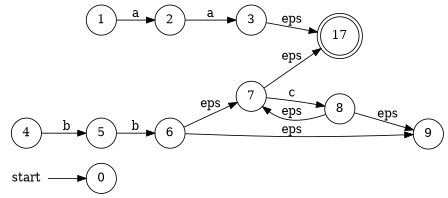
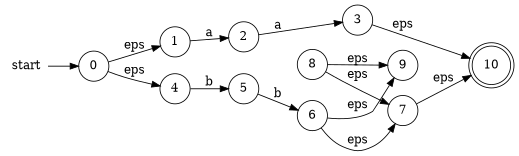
(340, 36) -> (491, 65)
none -> (130, 55)
none -> (130, 79)
(291, 101) -> none
